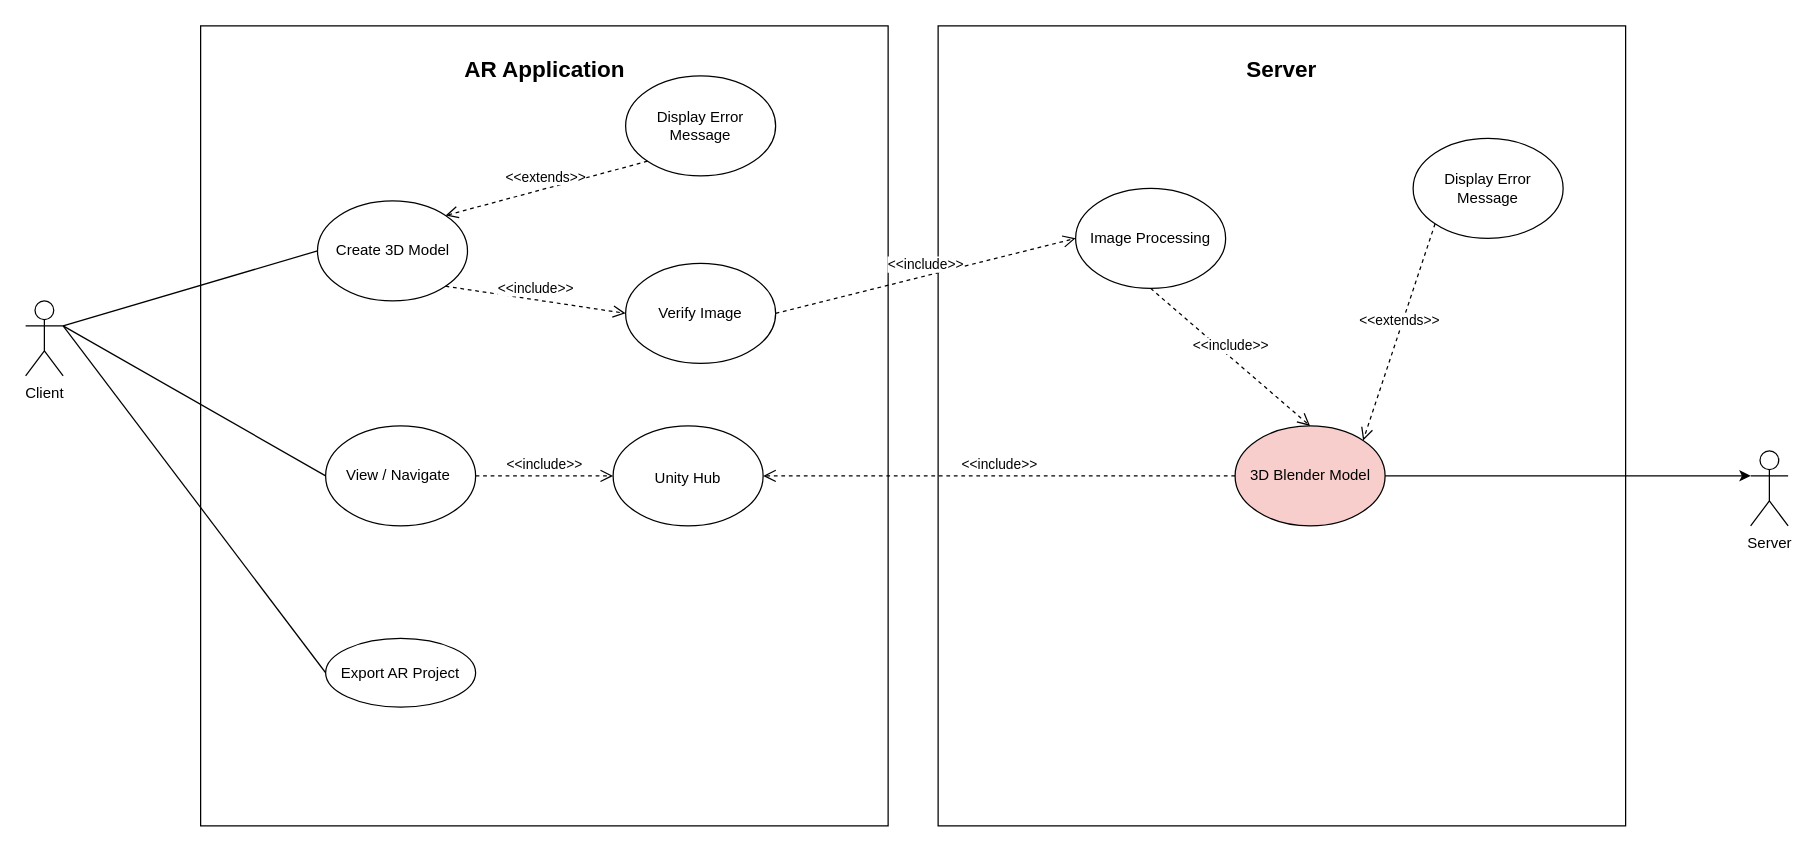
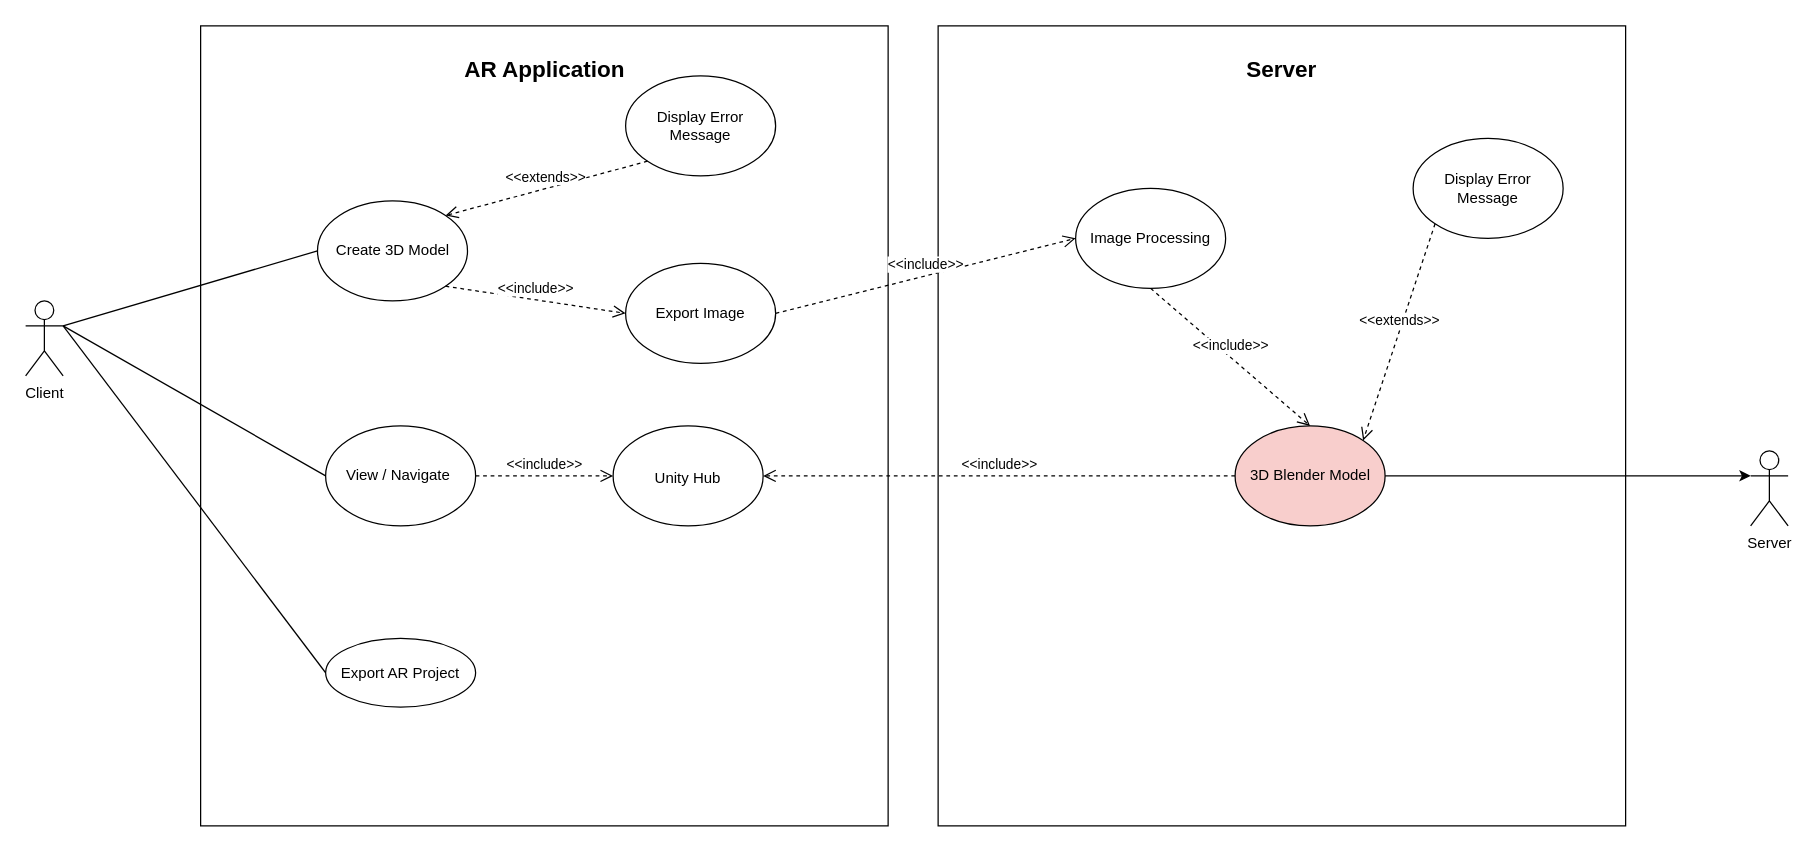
(701, 313) -> (701, 313)
